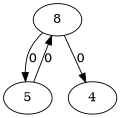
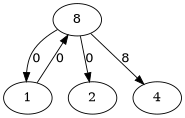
(81, 59) -> (126, 59)
(28, 98) -> (28, 98)
none -> (93, 98)
